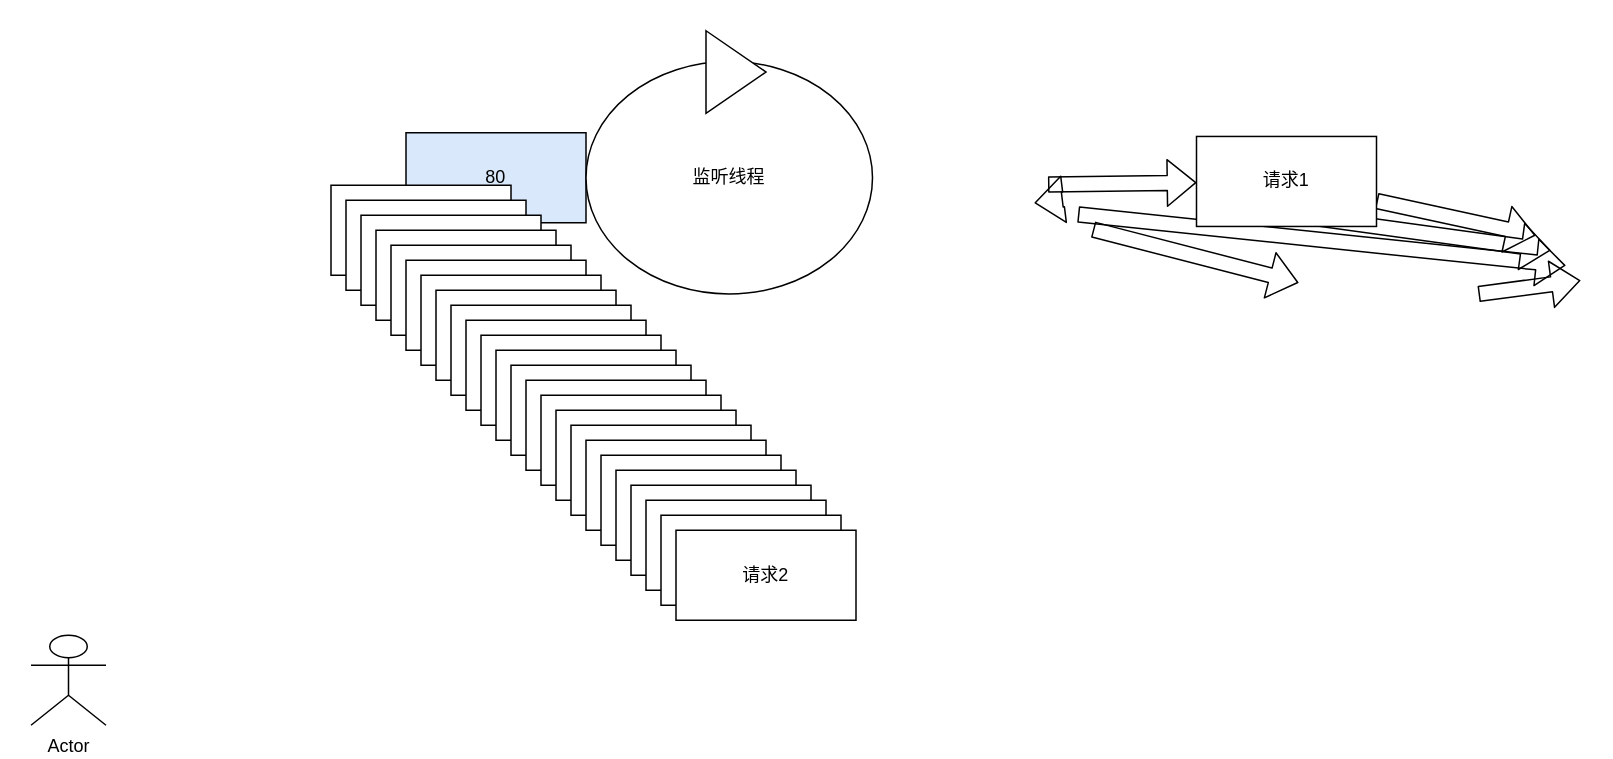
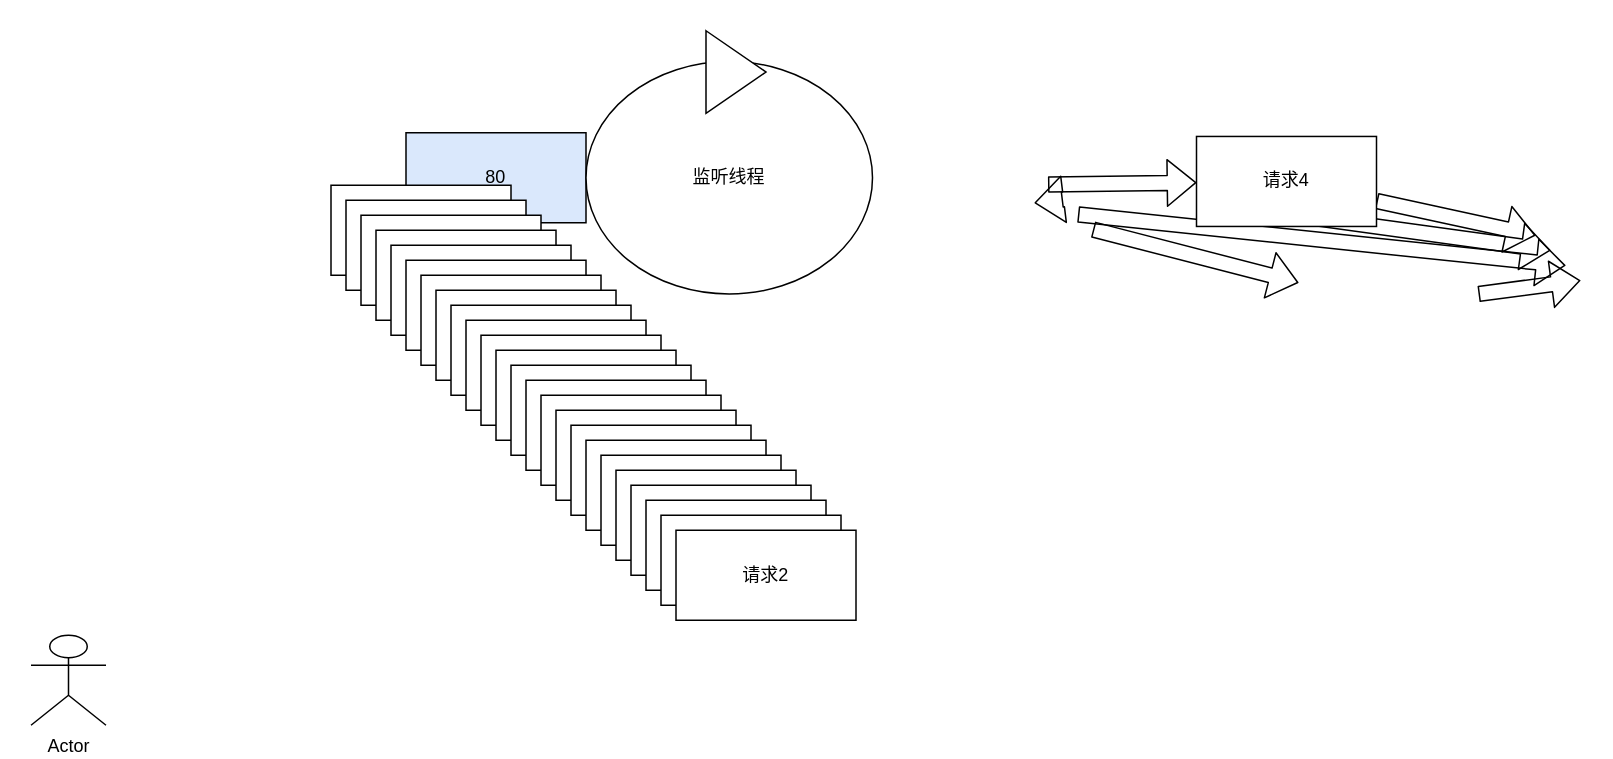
(1286, 181) -> (1286, 181)
